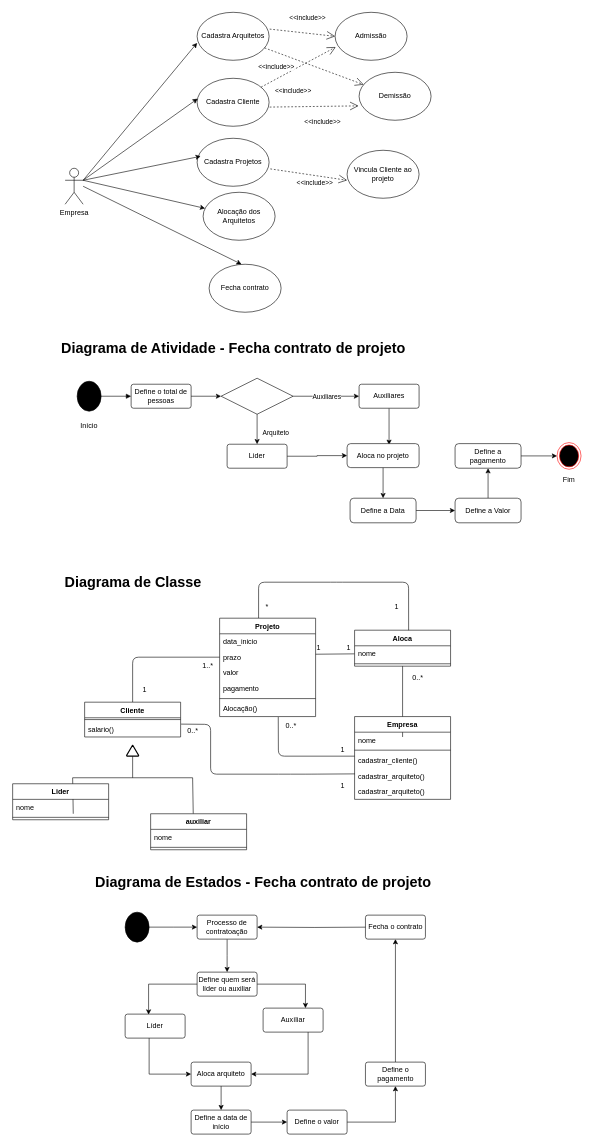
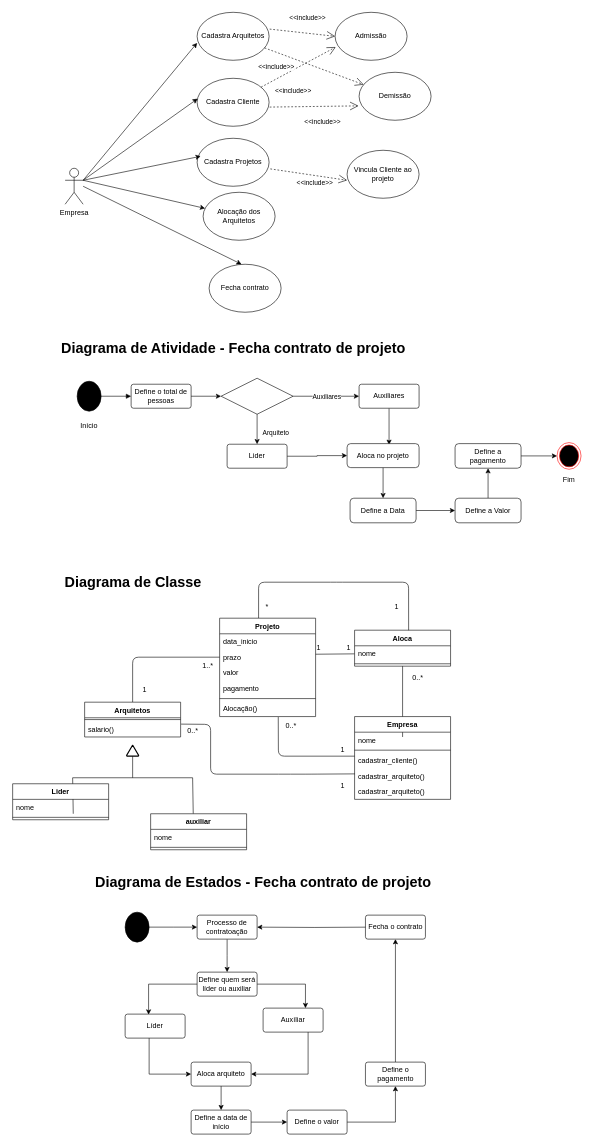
(132, 710) -> (132, 710)
